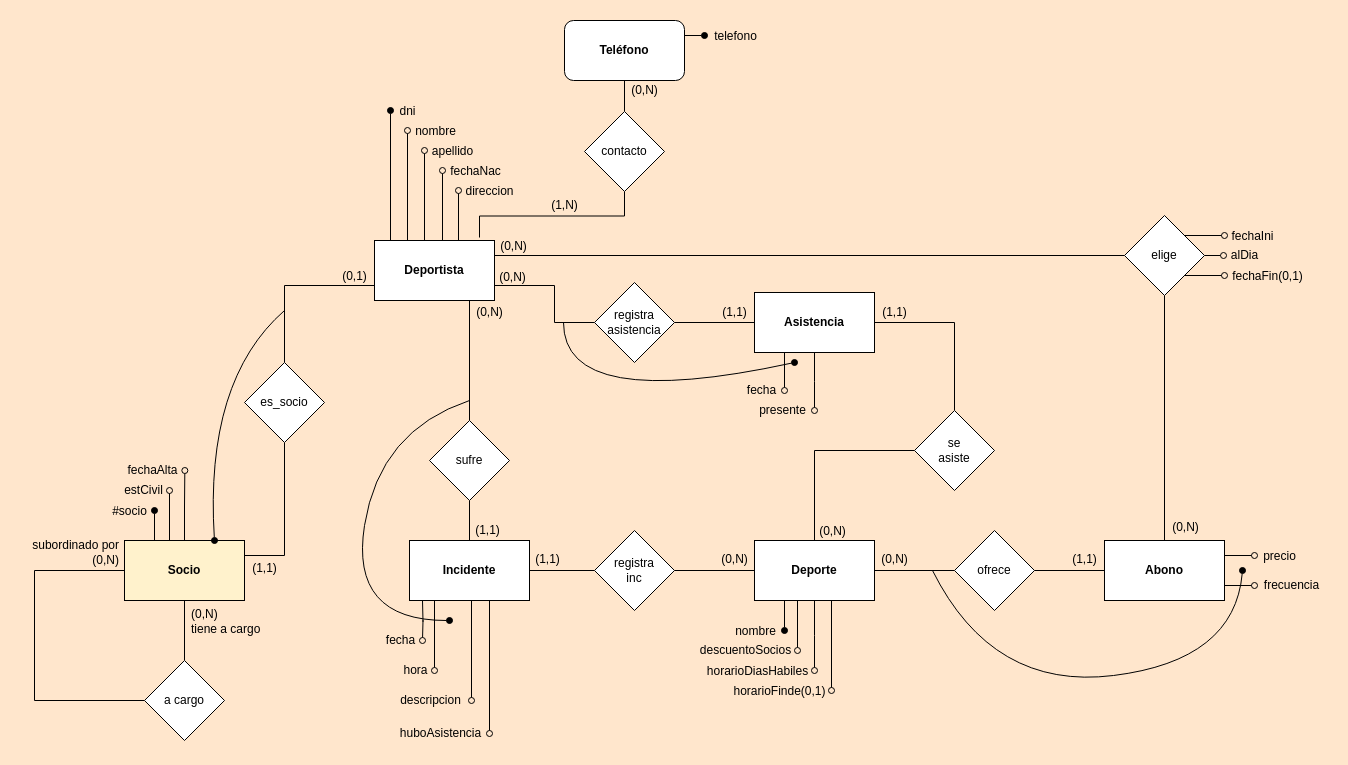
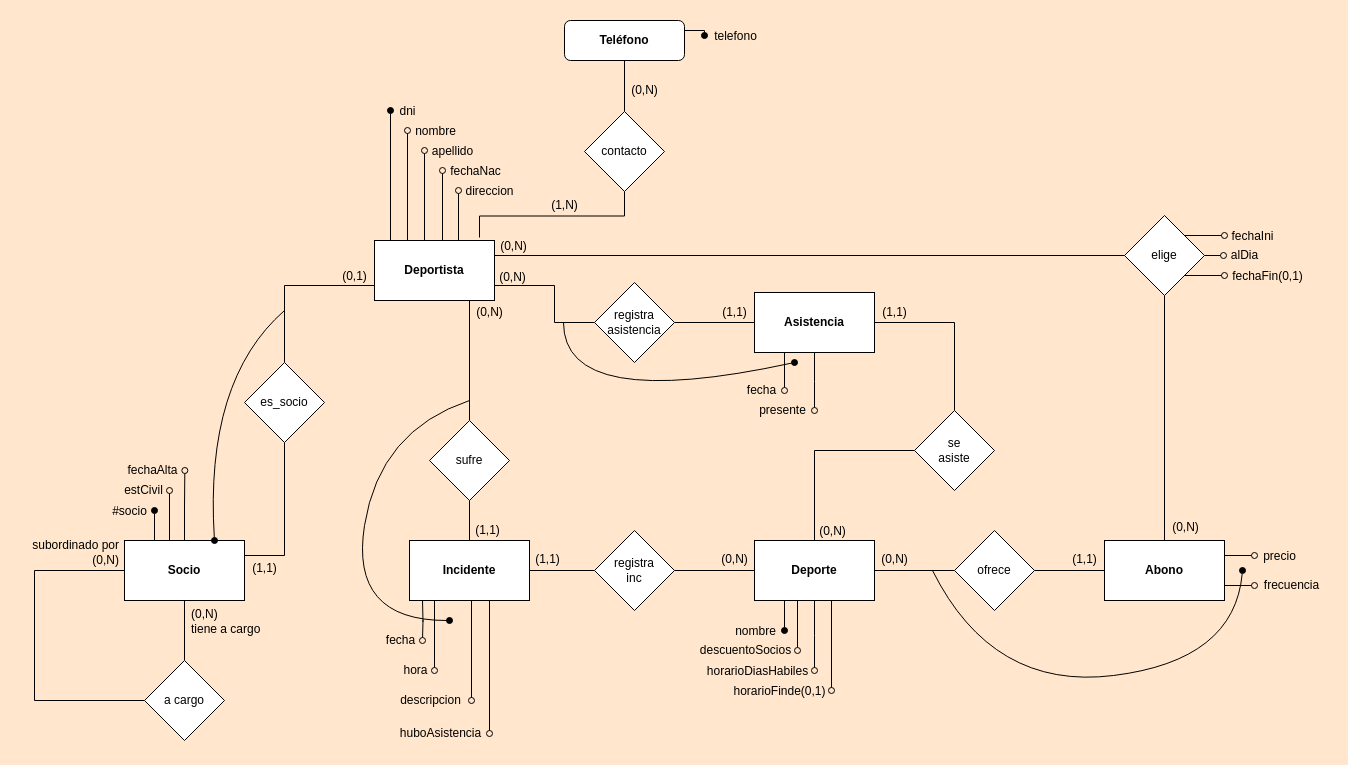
(625, 51) -> (625, 41)
(185, 571) -> (185, 571)
